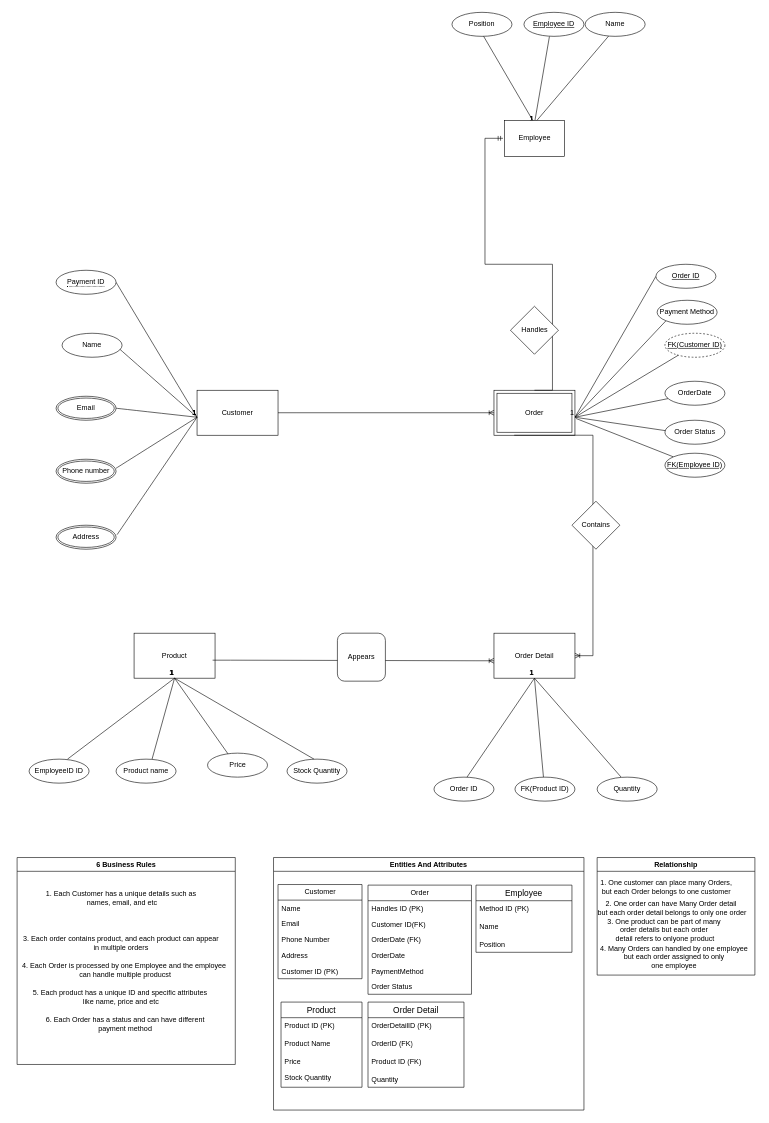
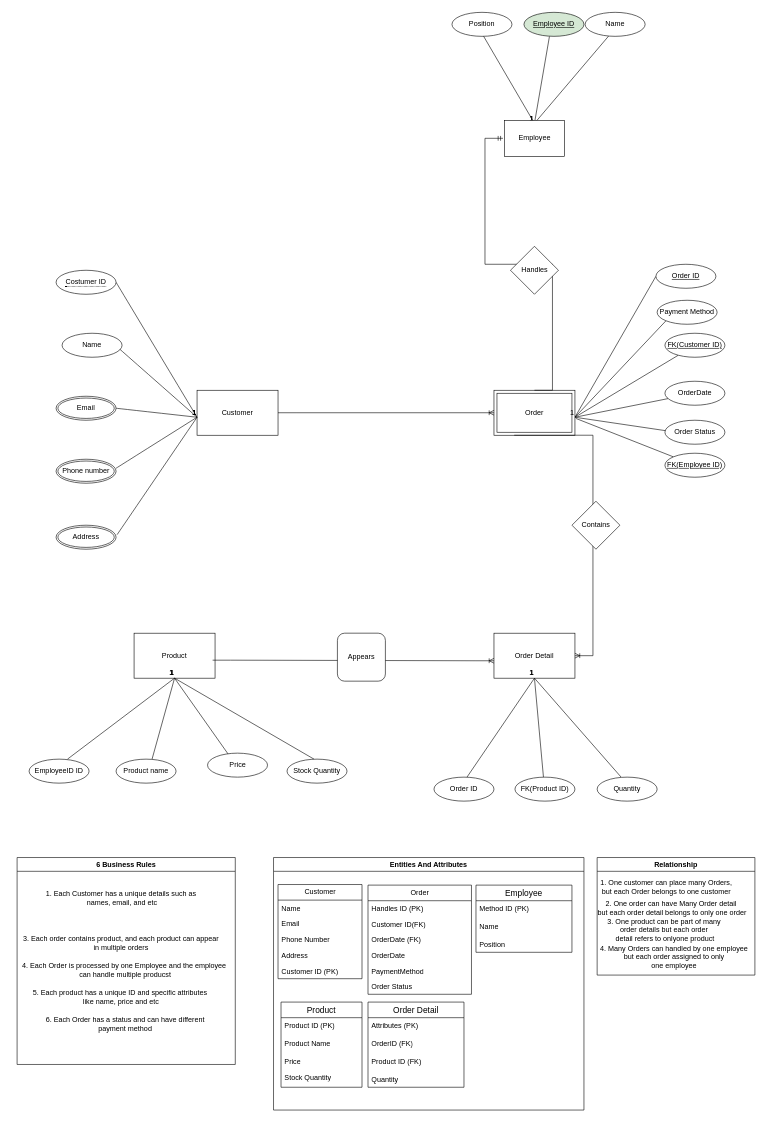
(554, 24) -> (554, 24)
(86, 282) -> (86, 282)
(535, 330) -> (535, 270)
(695, 345) -> (695, 345)
(405, 1026) -> (400, 1026)
